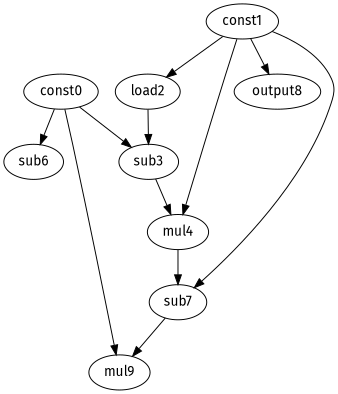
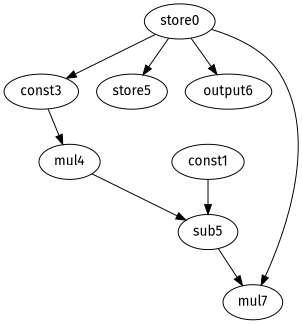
(61, 92) -> (180, 21)
none -> (132, 92)
(148, 92) -> none
(277, 92) -> none
(211, 122) -> none
(34, 162) -> (228, 92)
(149, 162) -> (41, 92)
(178, 302) -> (208, 232)
(119, 372) -> (253, 302)
